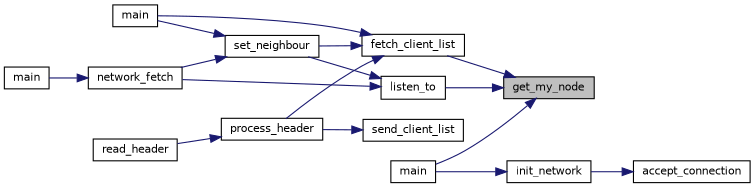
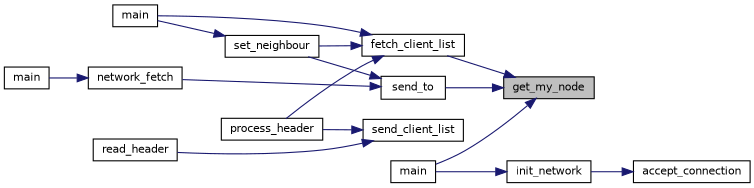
(198, 63) -> none
(413, 88) -> (413, 88)
(194, 141) -> (270, 153)
